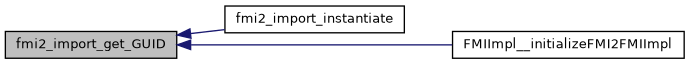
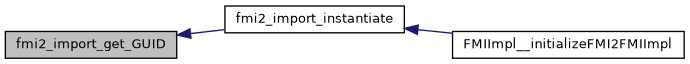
(322, 45) -> (435, 32)
